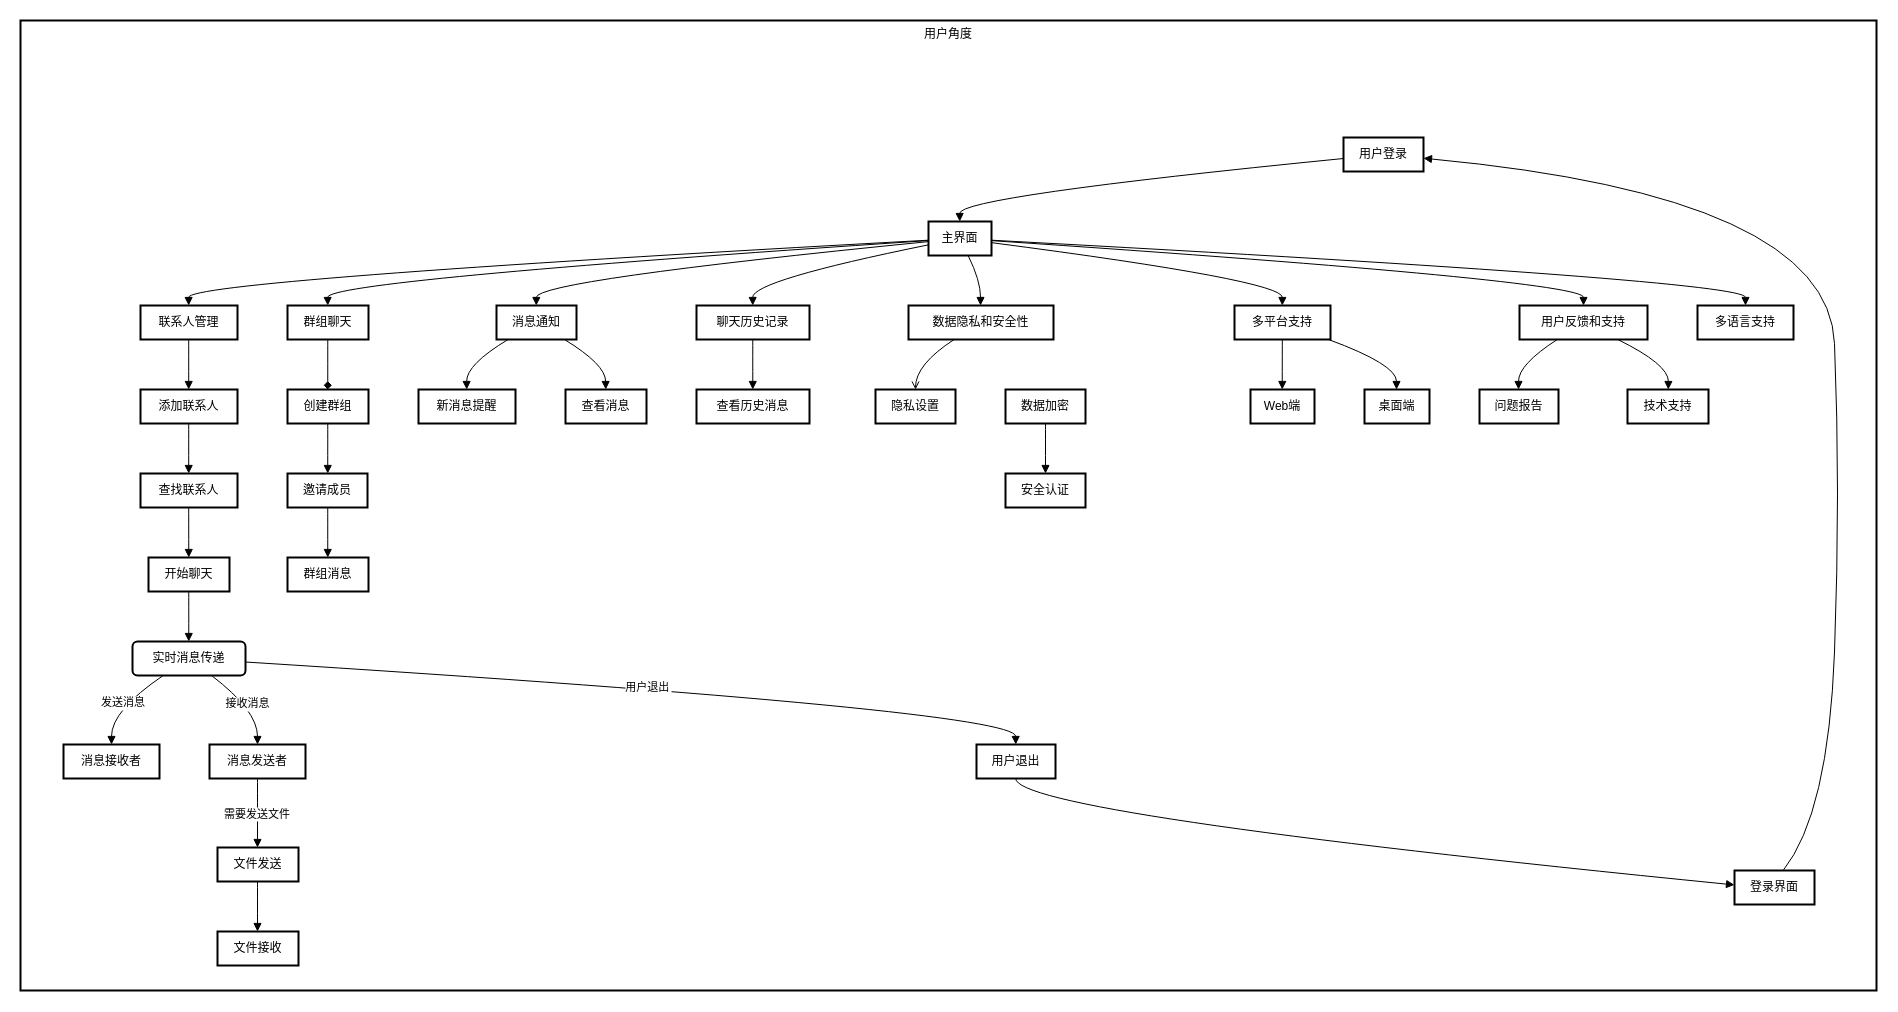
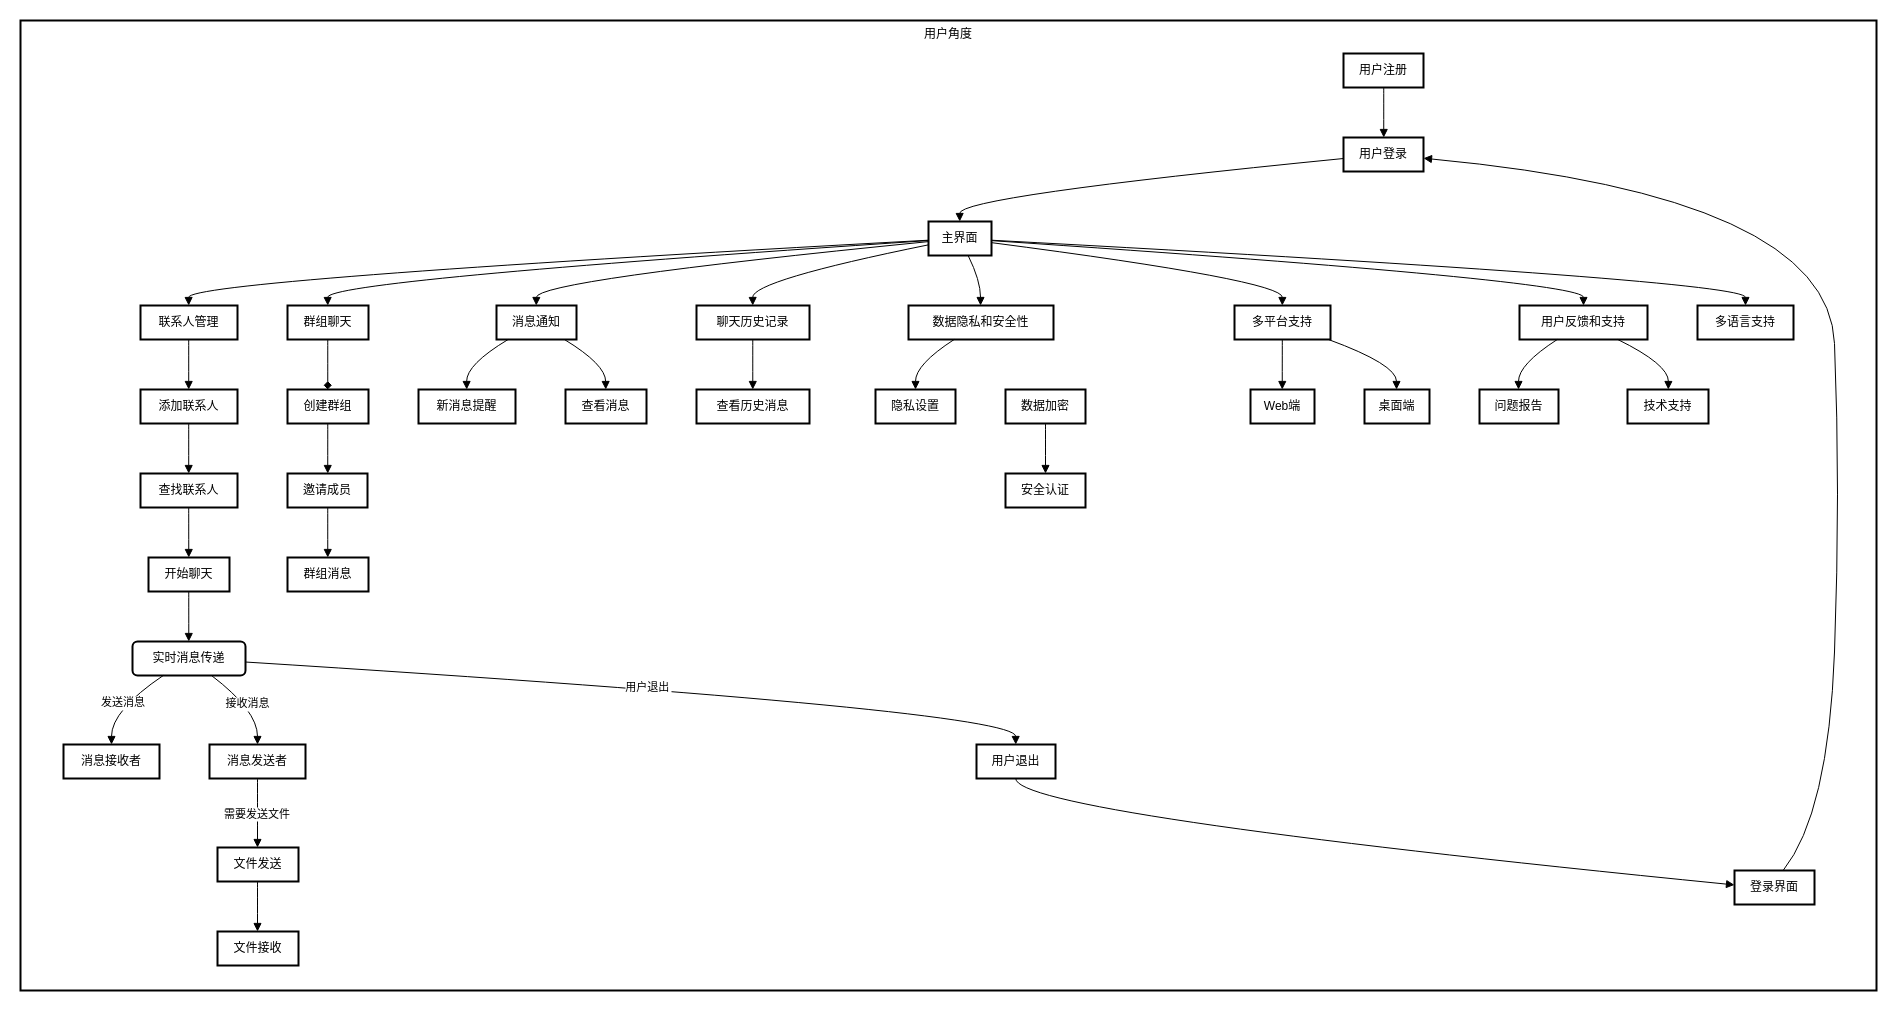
none -> (1384, 71)
none -> (1384, 109)
(922, 368) -> (924, 364)
